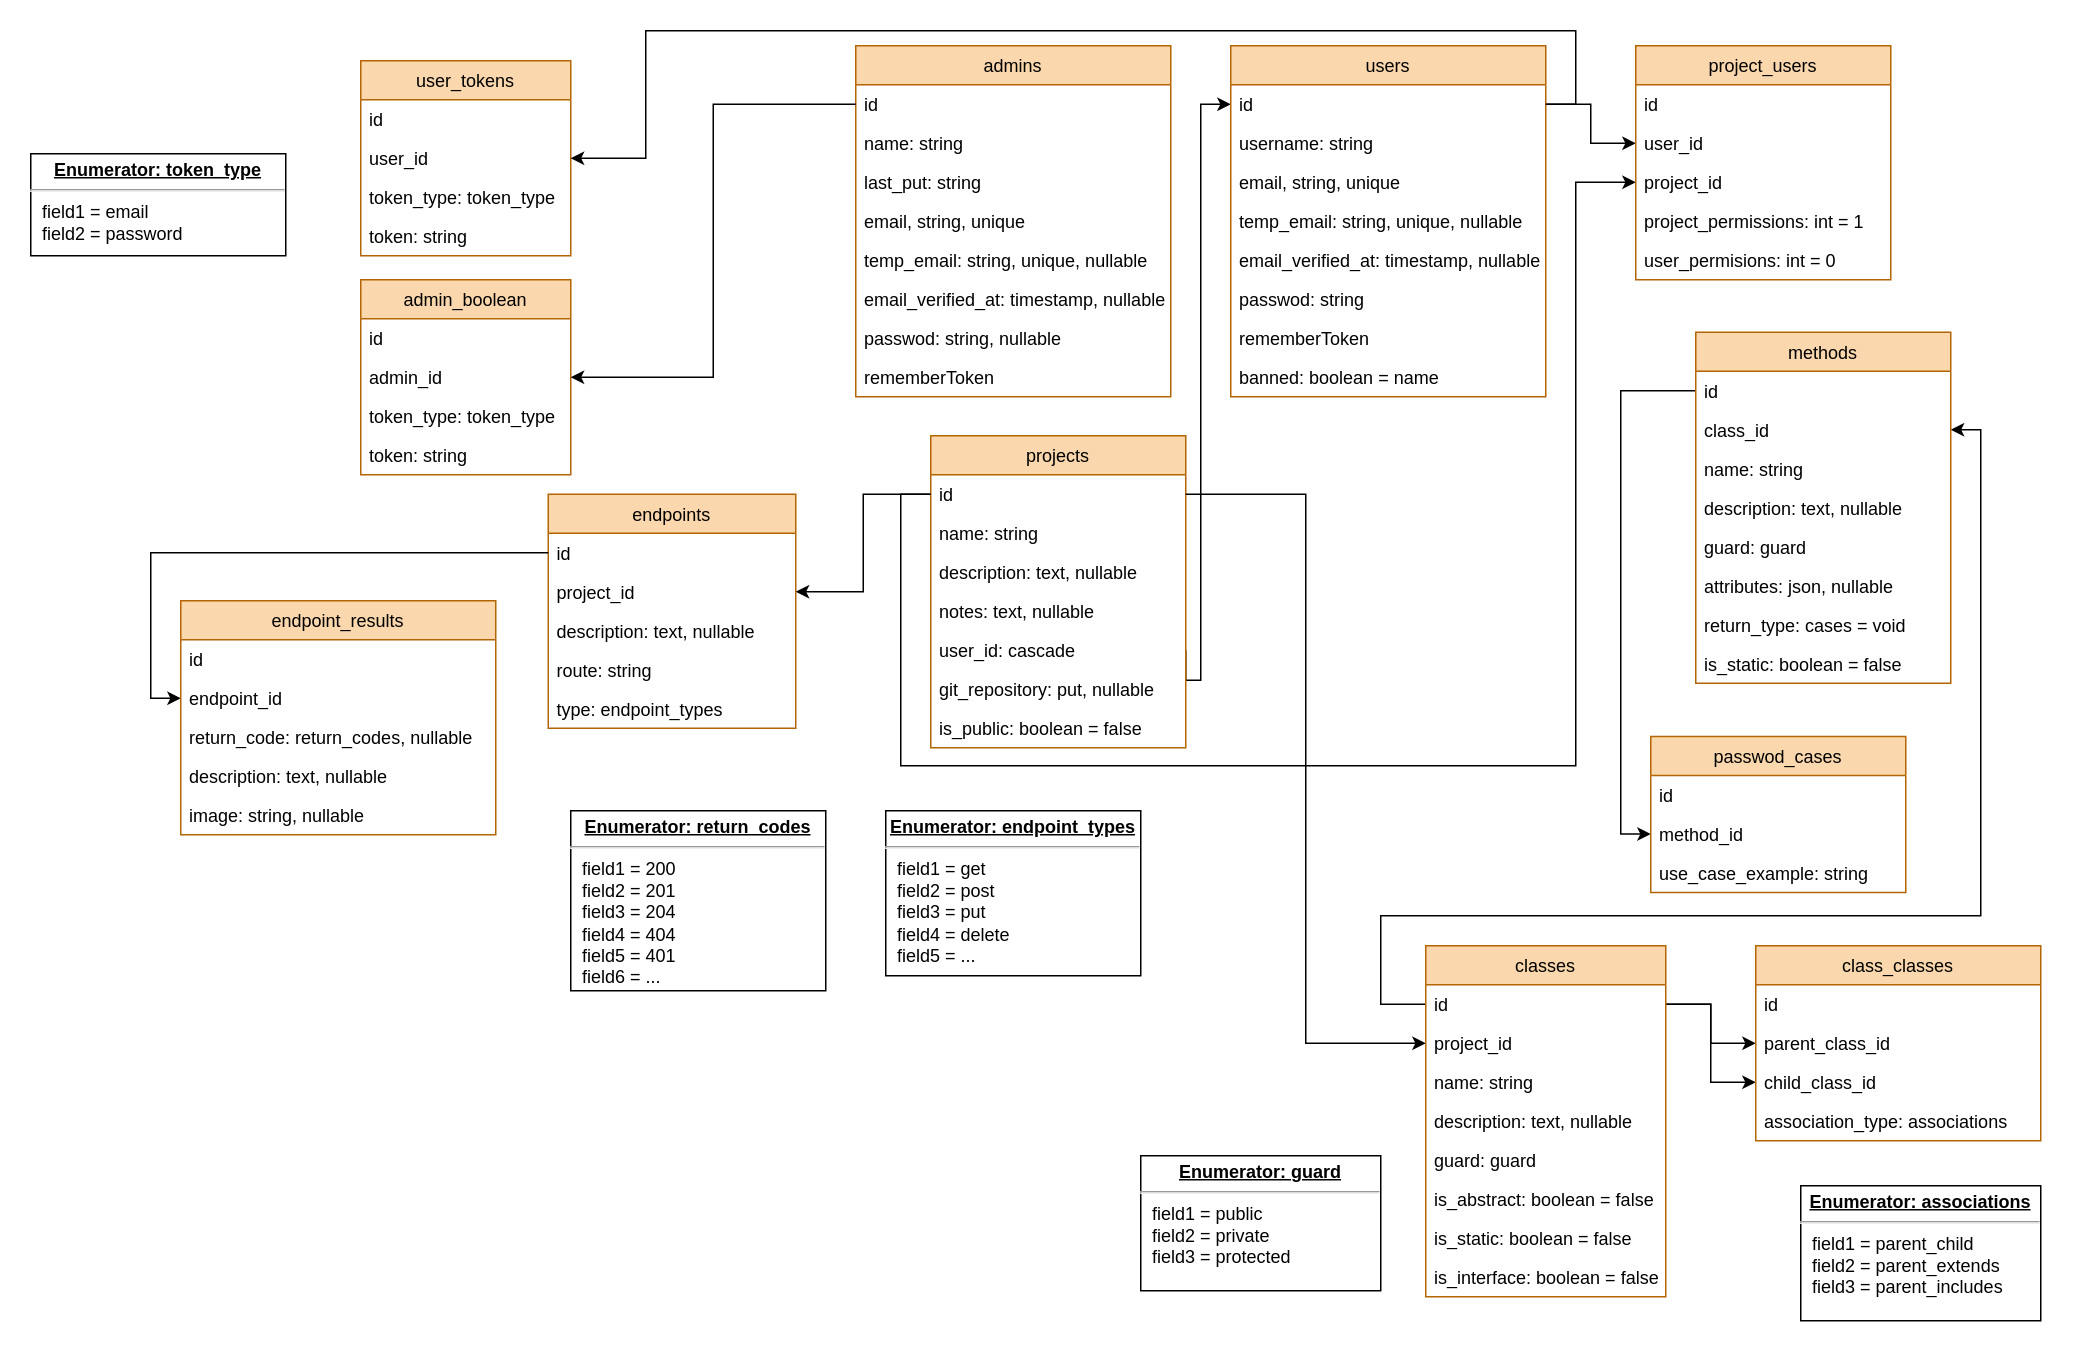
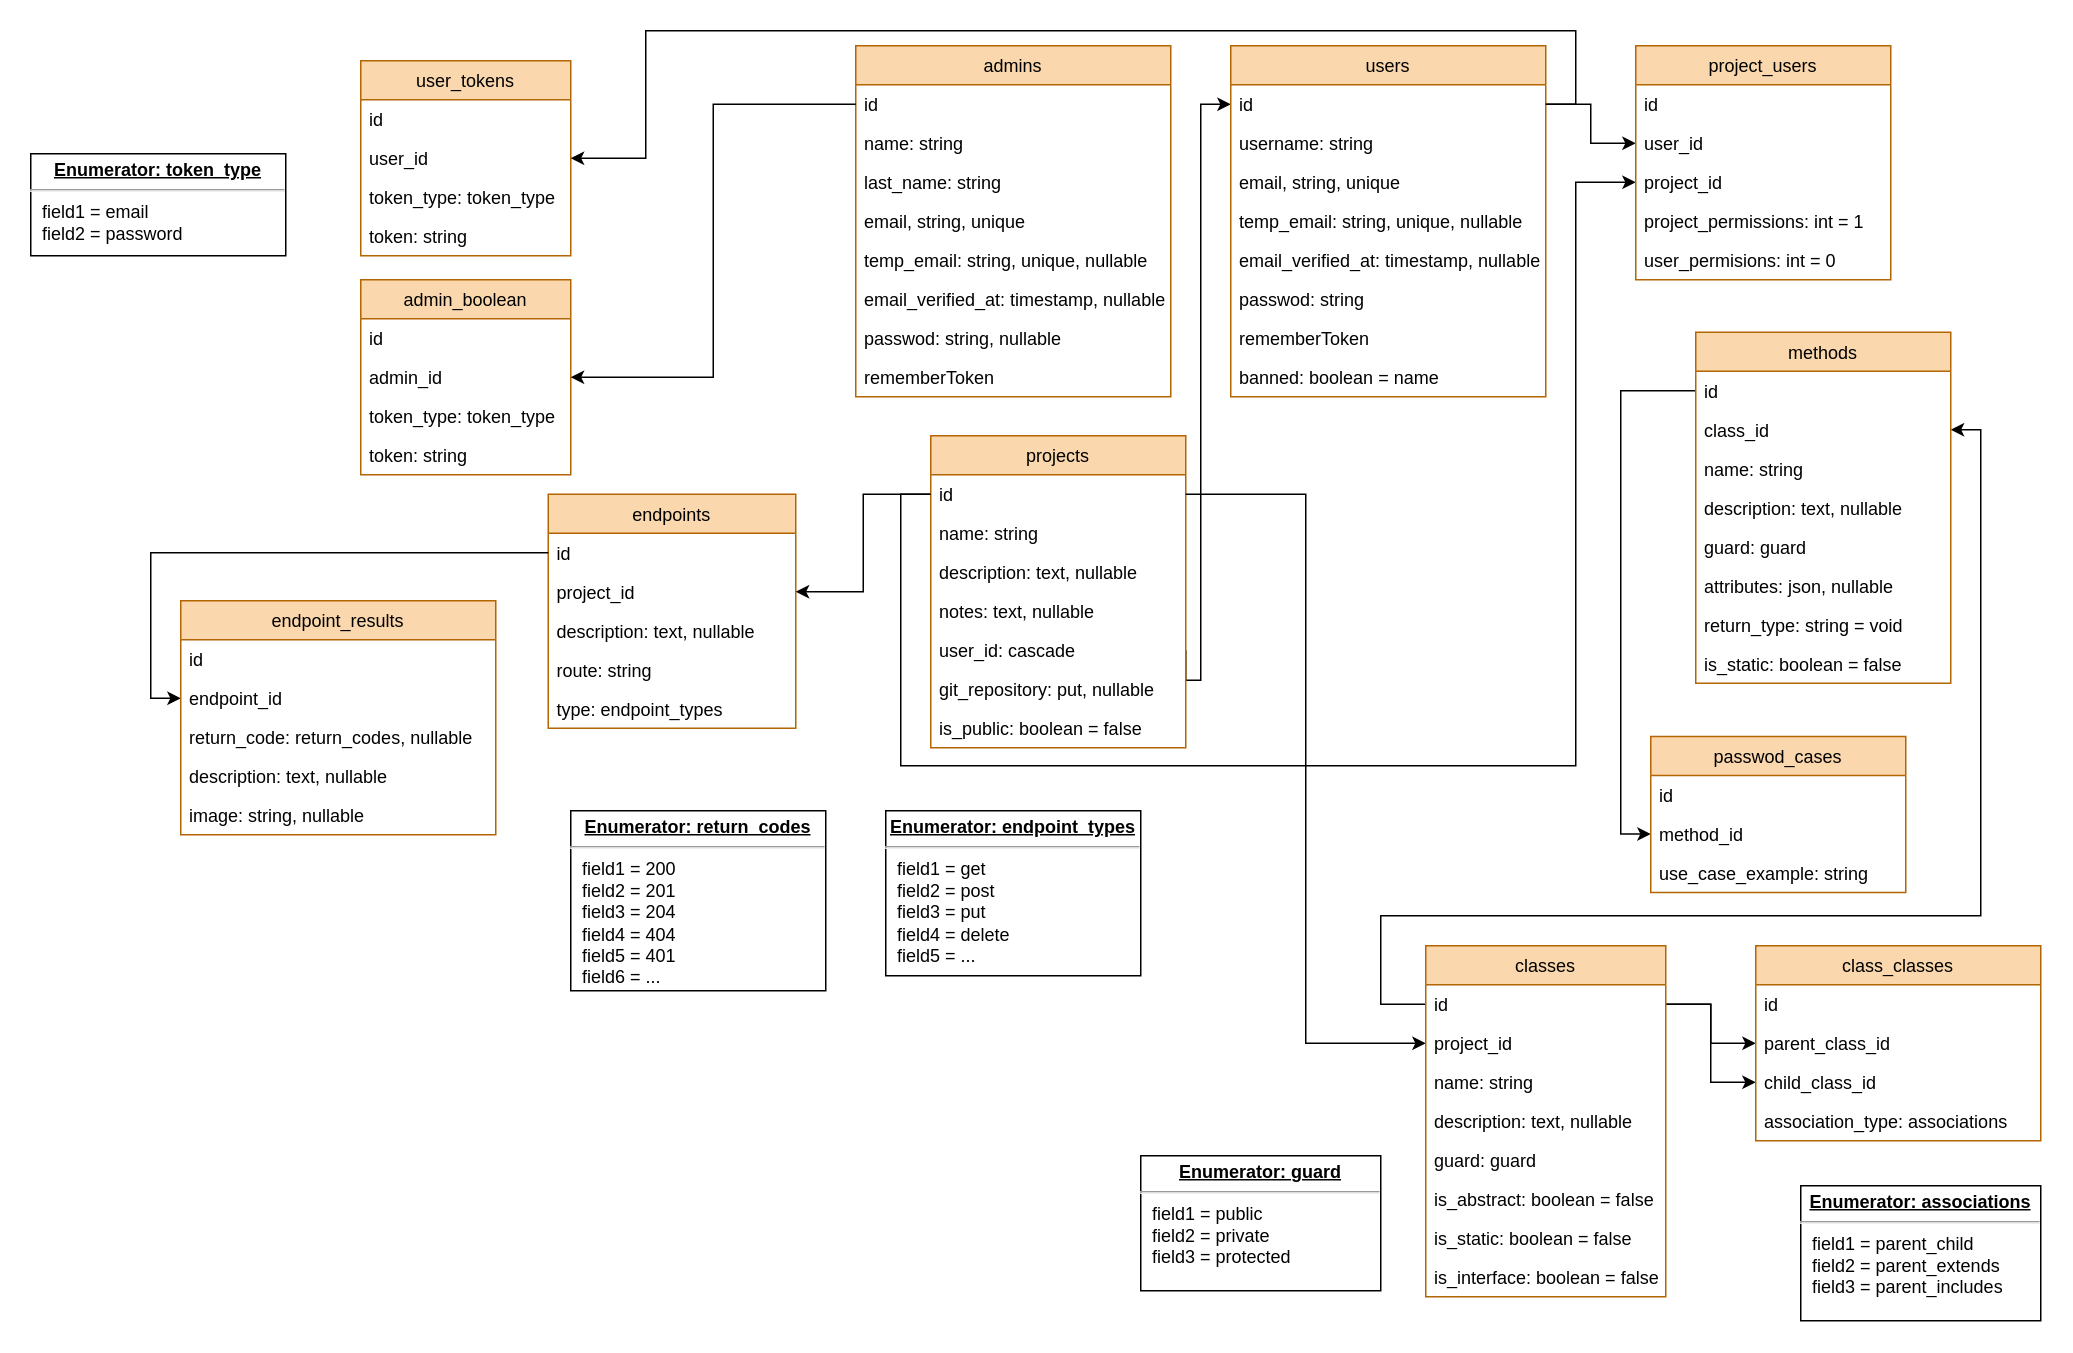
(935, 183) -> (940, 183)
(1818, 626) -> (1821, 626)
